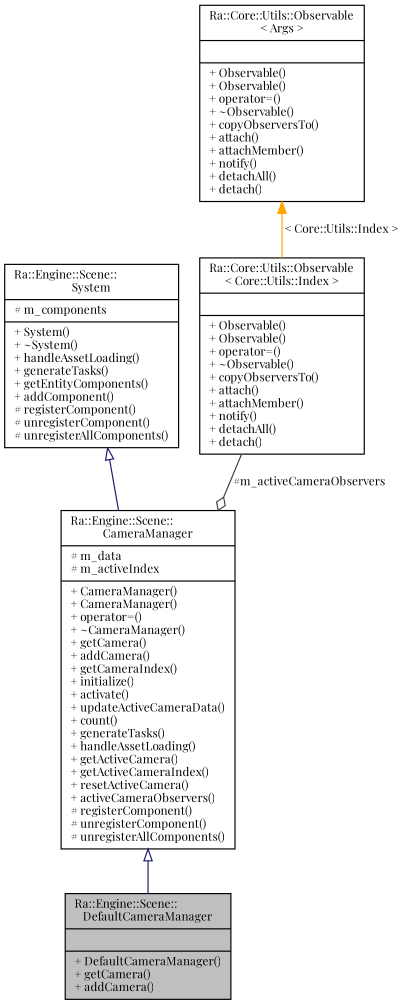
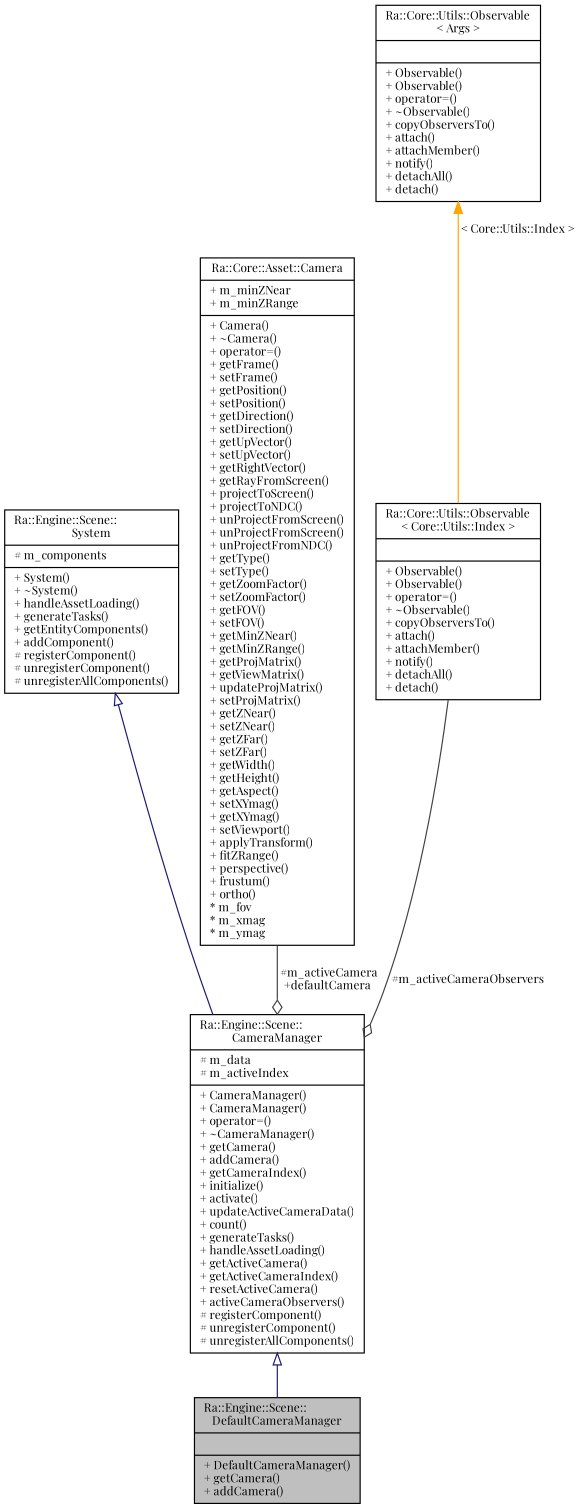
none -> (277, 602)
